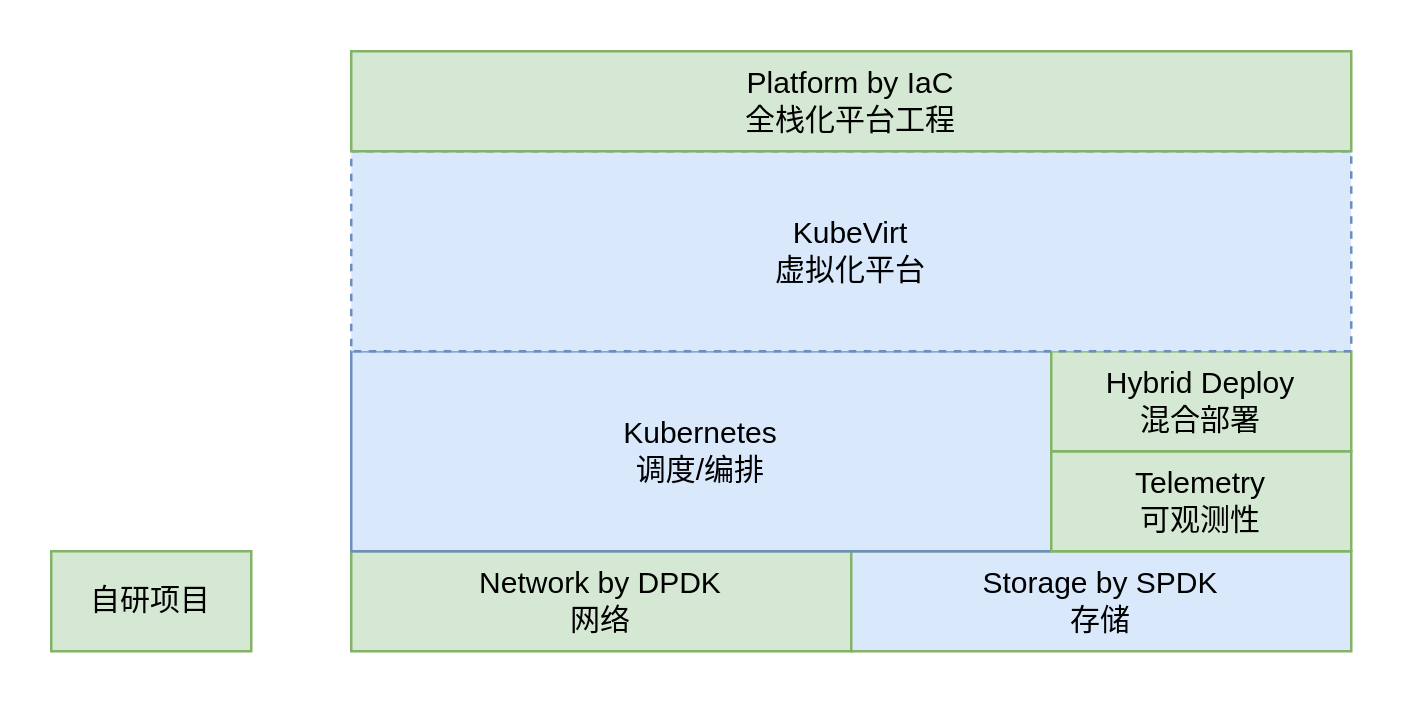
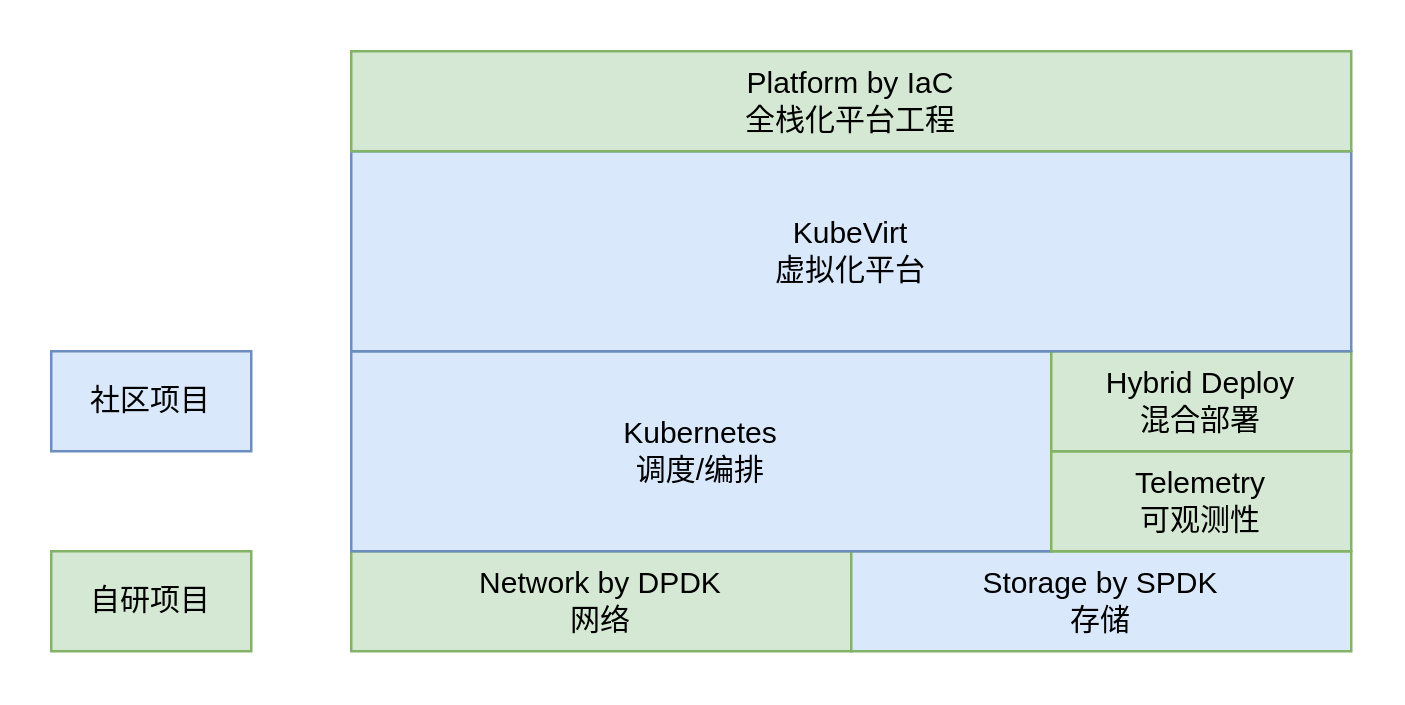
(851, 251) -> (851, 251)
none -> (151, 401)
